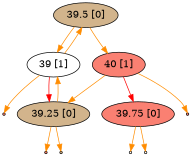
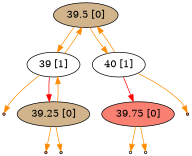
(119, 65) -> (119, 65)
(90, 87) -> (108, 42)
